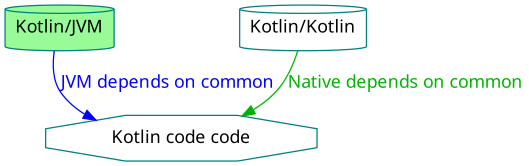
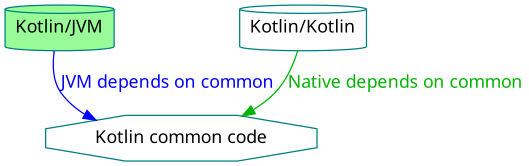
(181, 138) -> (181, 138)
